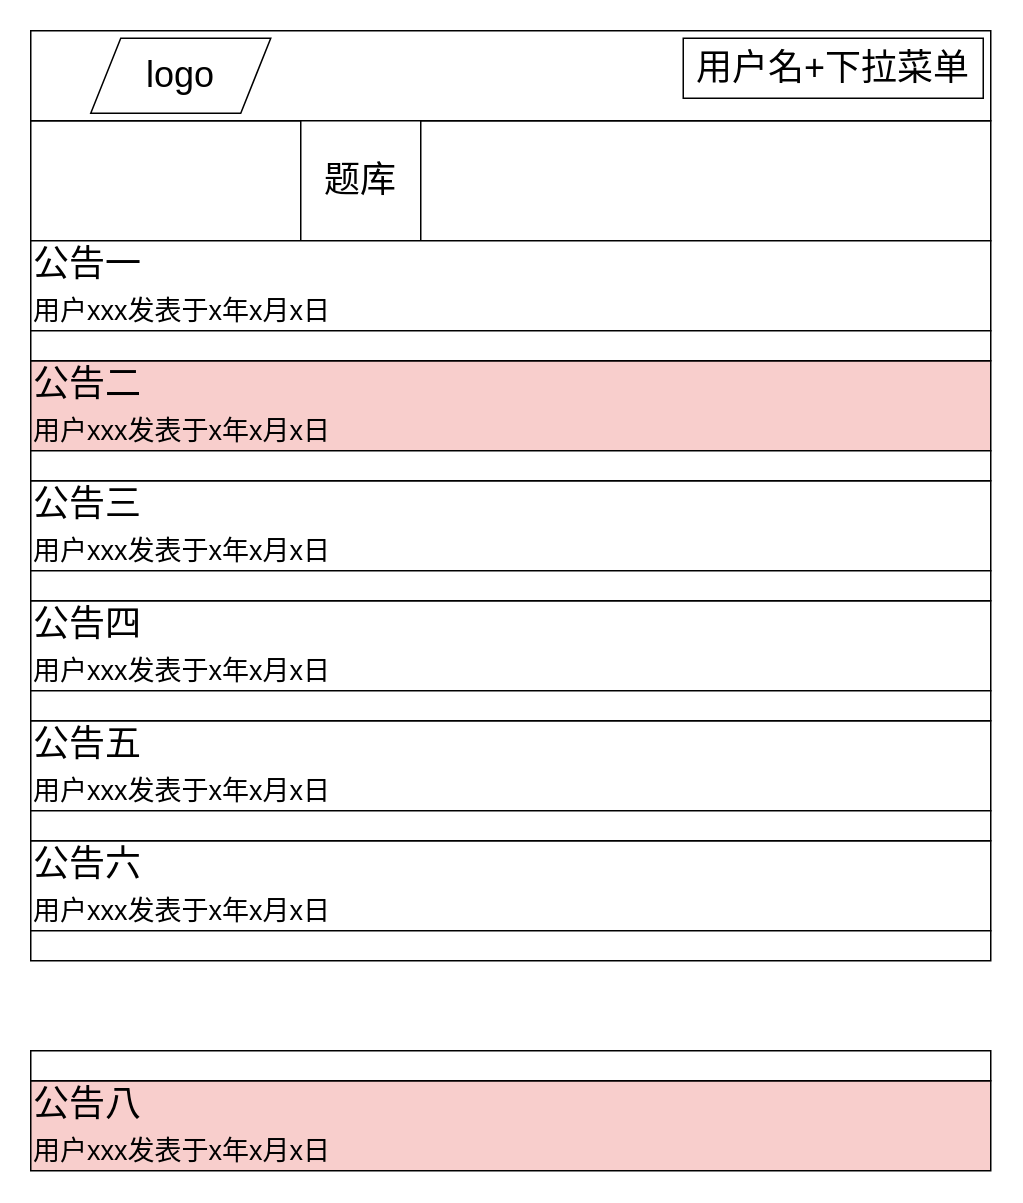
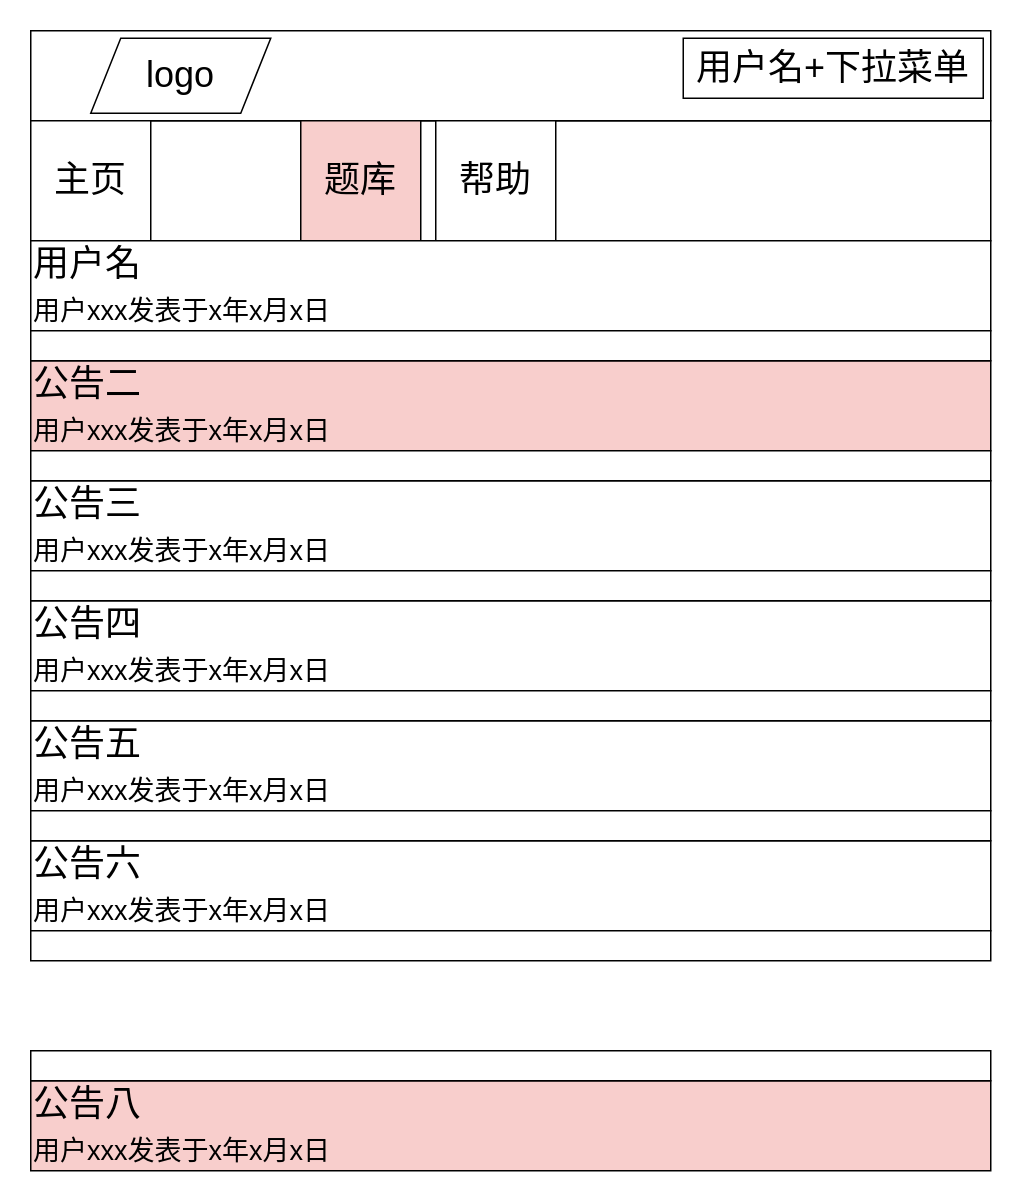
none -> (91, 181)
(361, 181) -> (361, 181)
none -> (496, 181)
(136, 286) -> (136, 286)
